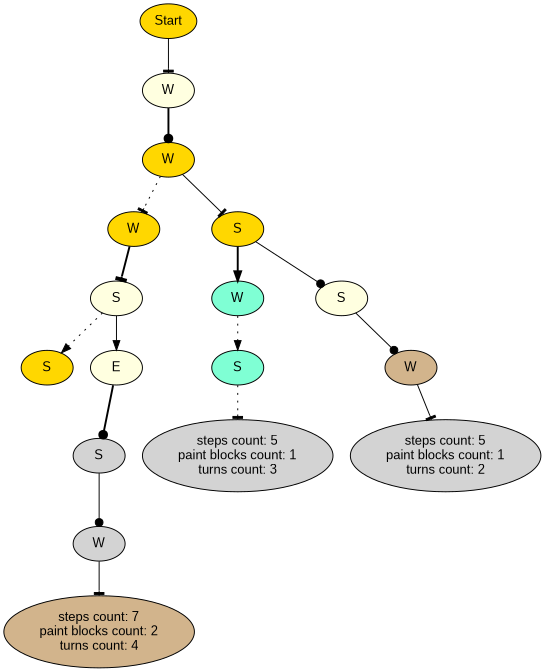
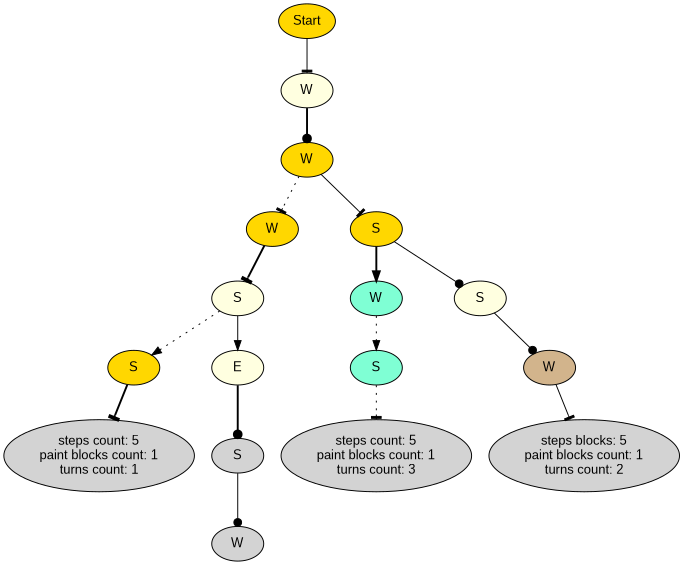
none -> (99, 456)
(446, 456) -> (584, 456)
(99, 632) -> none
